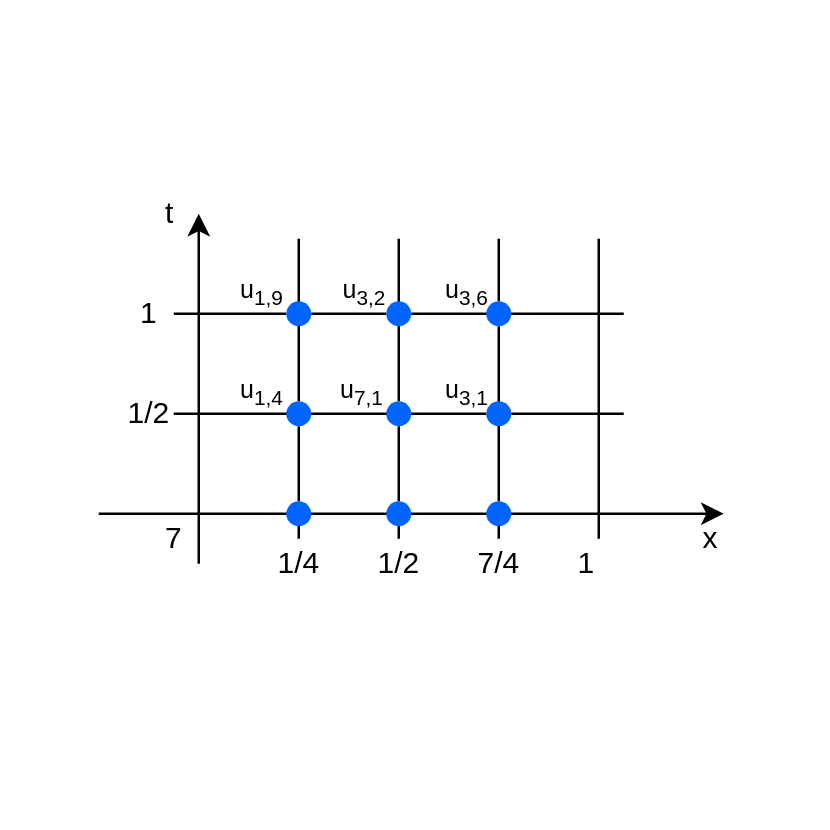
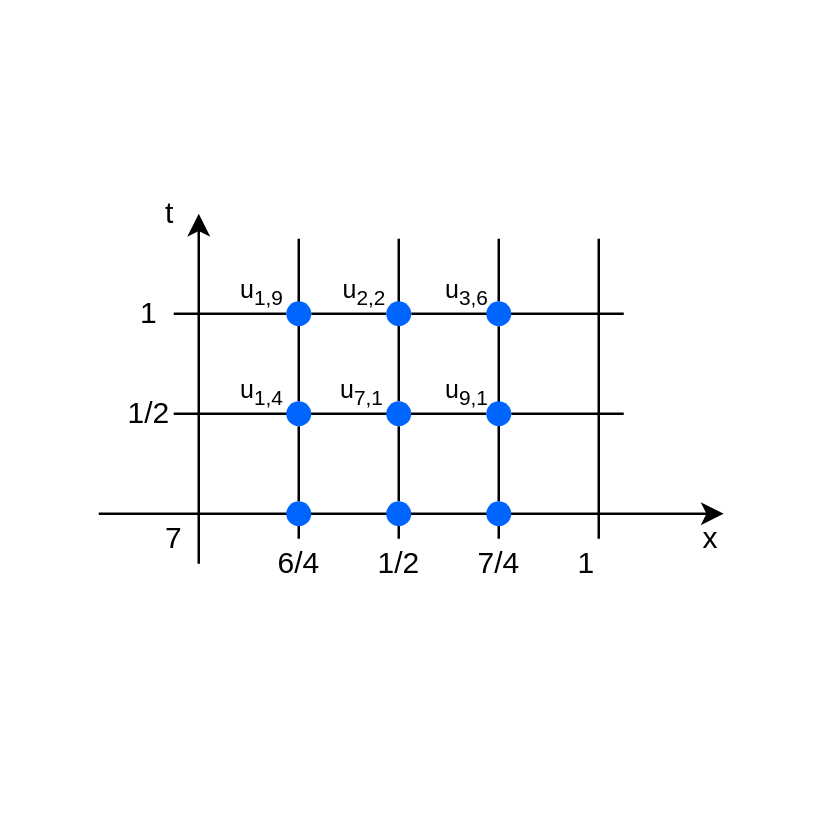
(373, 289) -> (373, 289)
(476, 389) -> (476, 389)
(304, 564) -> (304, 564)
